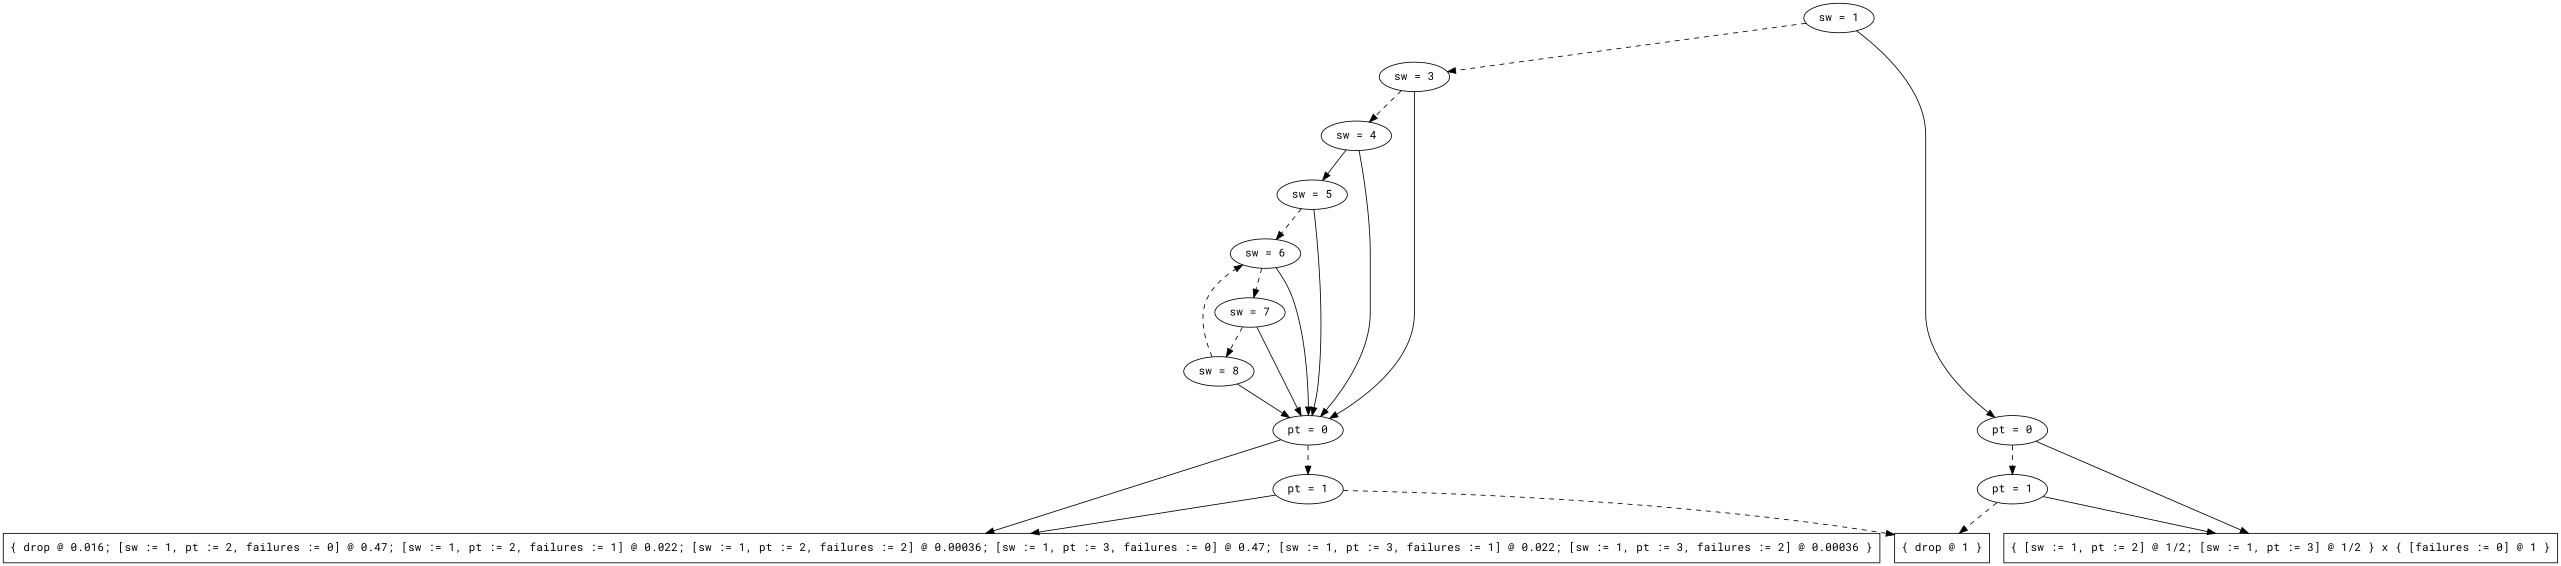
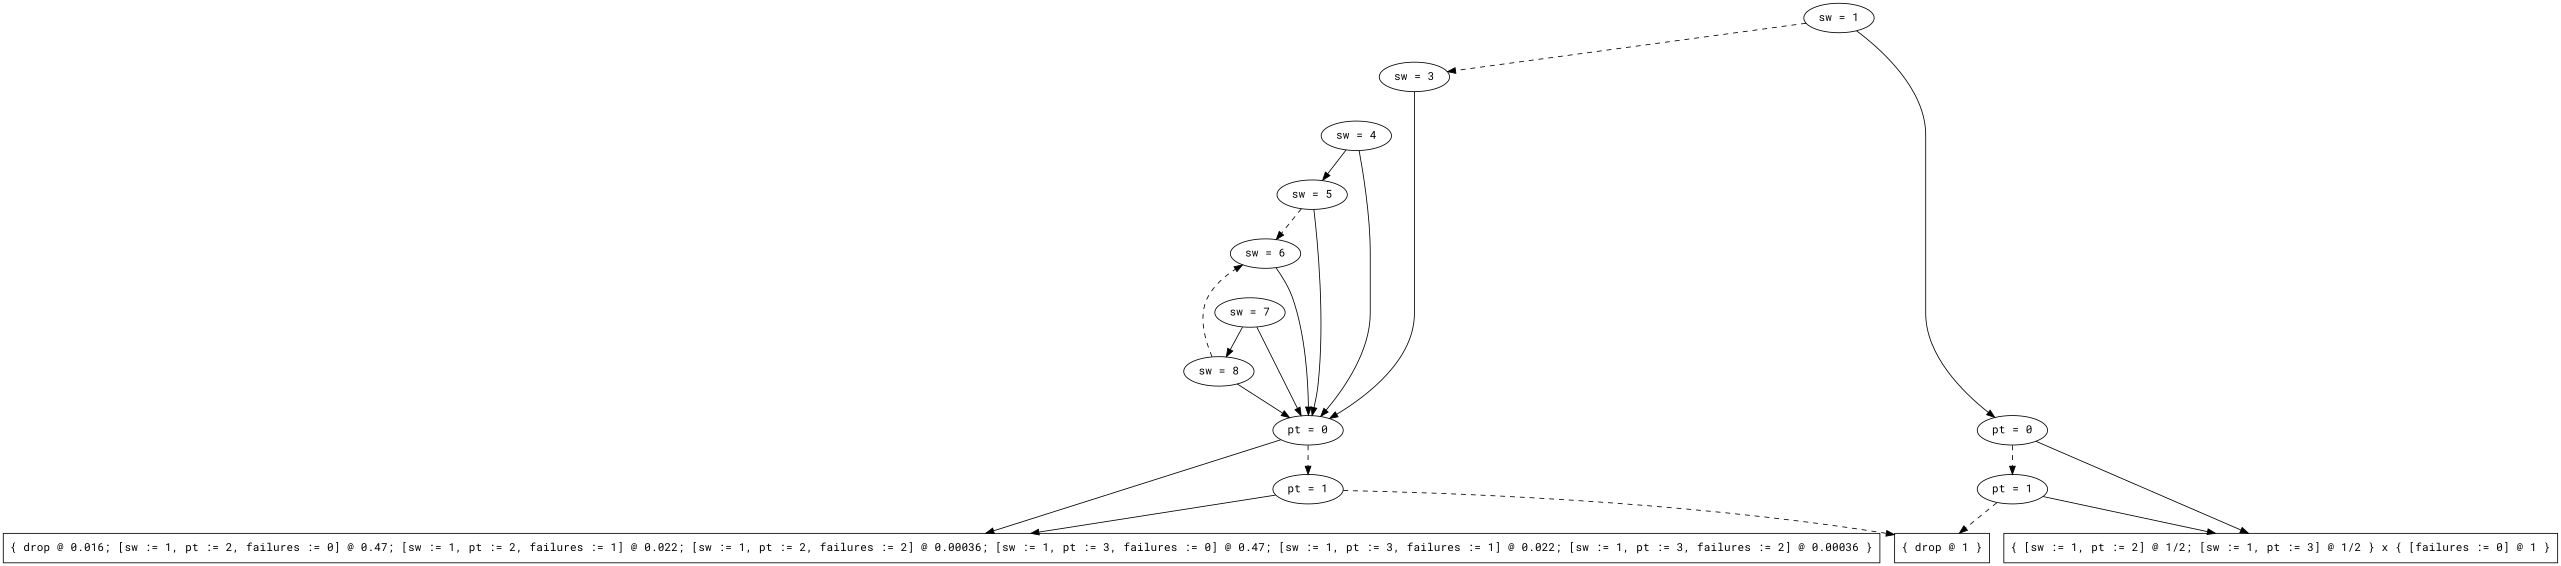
(1388, 103) -> none
(1259, 279) -> none
(1236, 338) -> (1236, 338)
